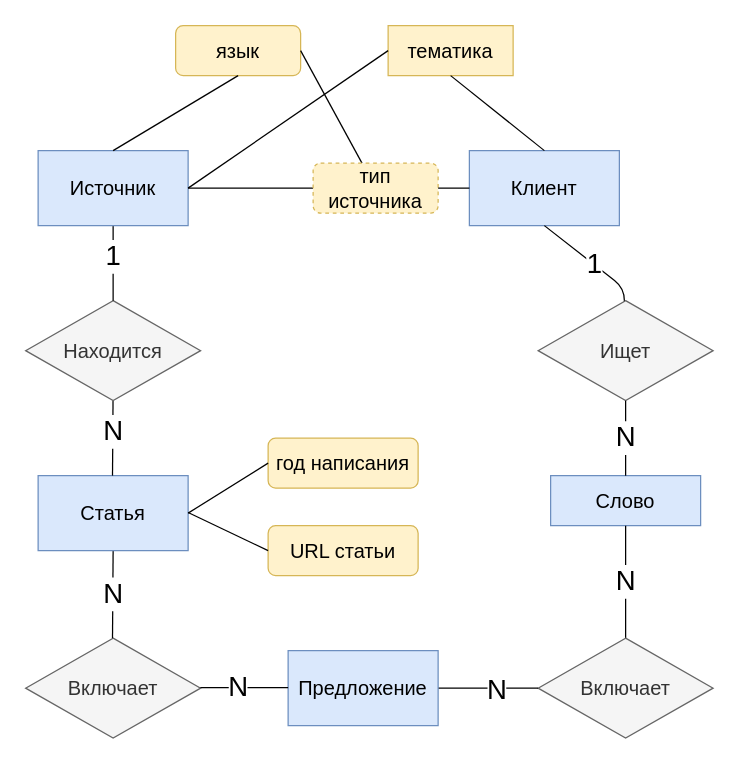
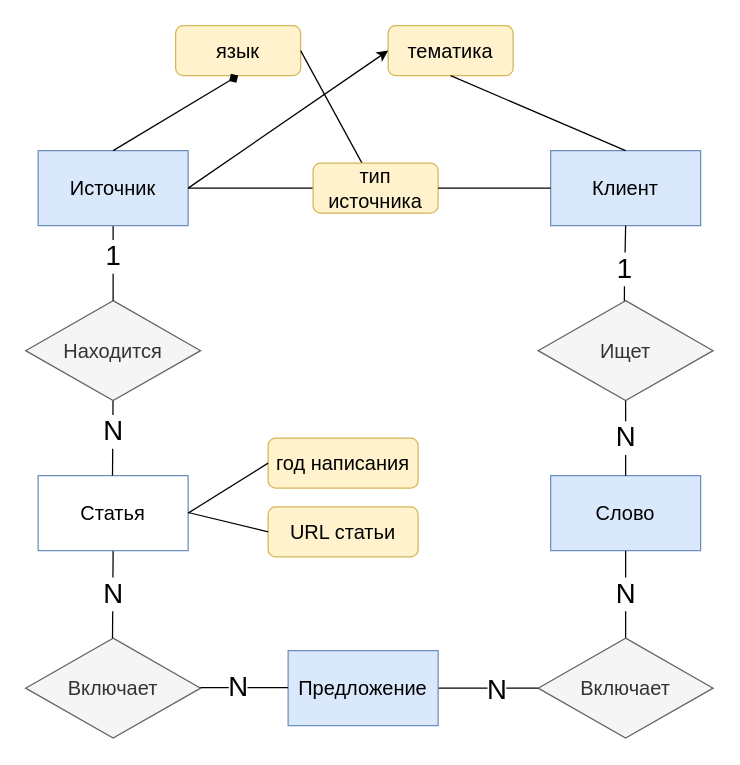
(451, 51) -> (451, 51)
(383, 54) -> (380, 56)
(233, 79) -> (229, 81)
(376, 188) -> (376, 188)
(544, 188) -> (626, 188)
(626, 501) -> (626, 513)
(113, 513) -> (113, 513)
(343, 551) -> (343, 532)
